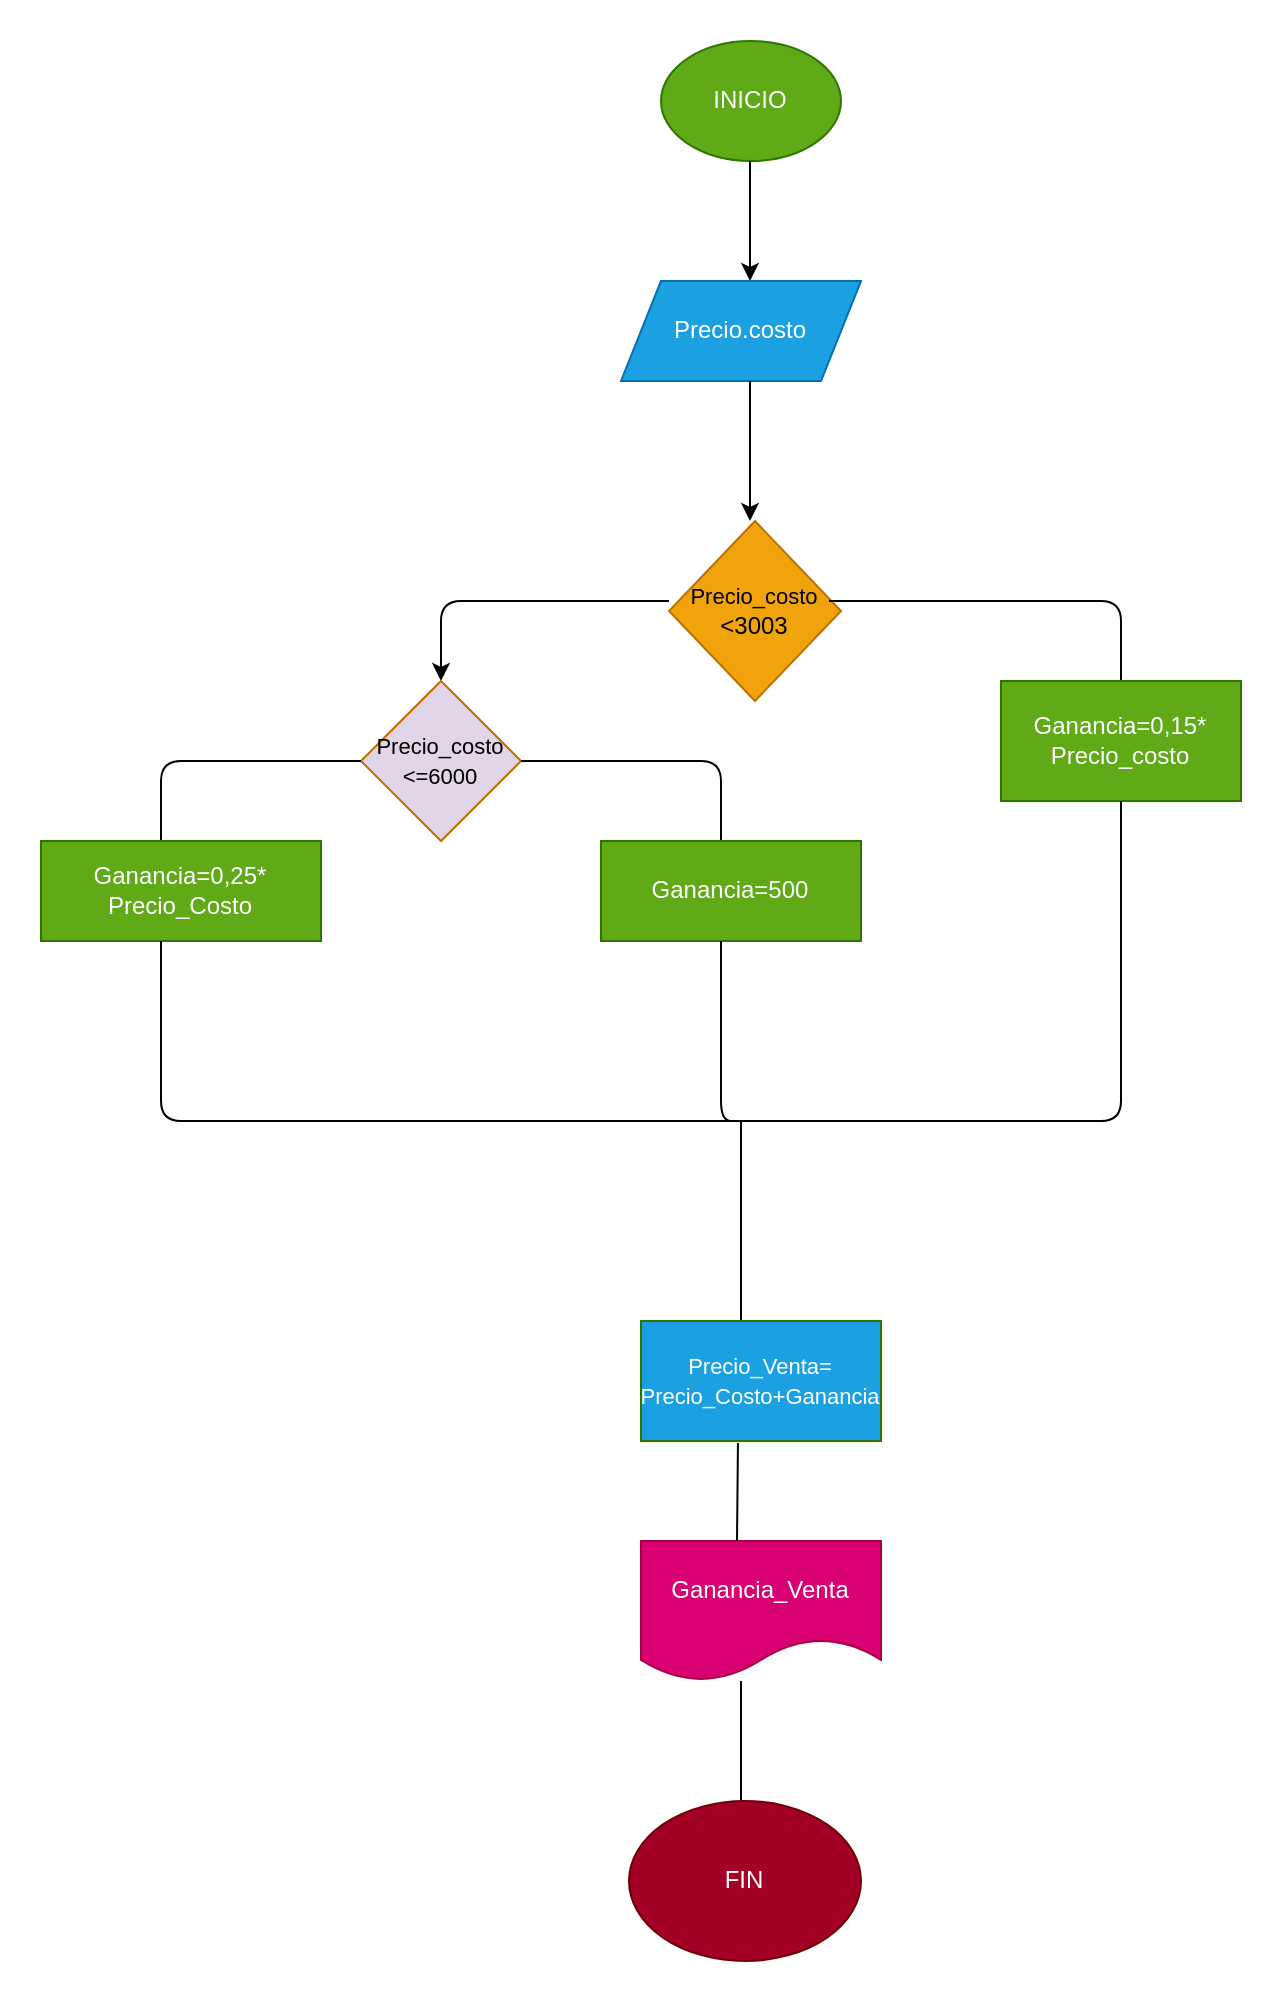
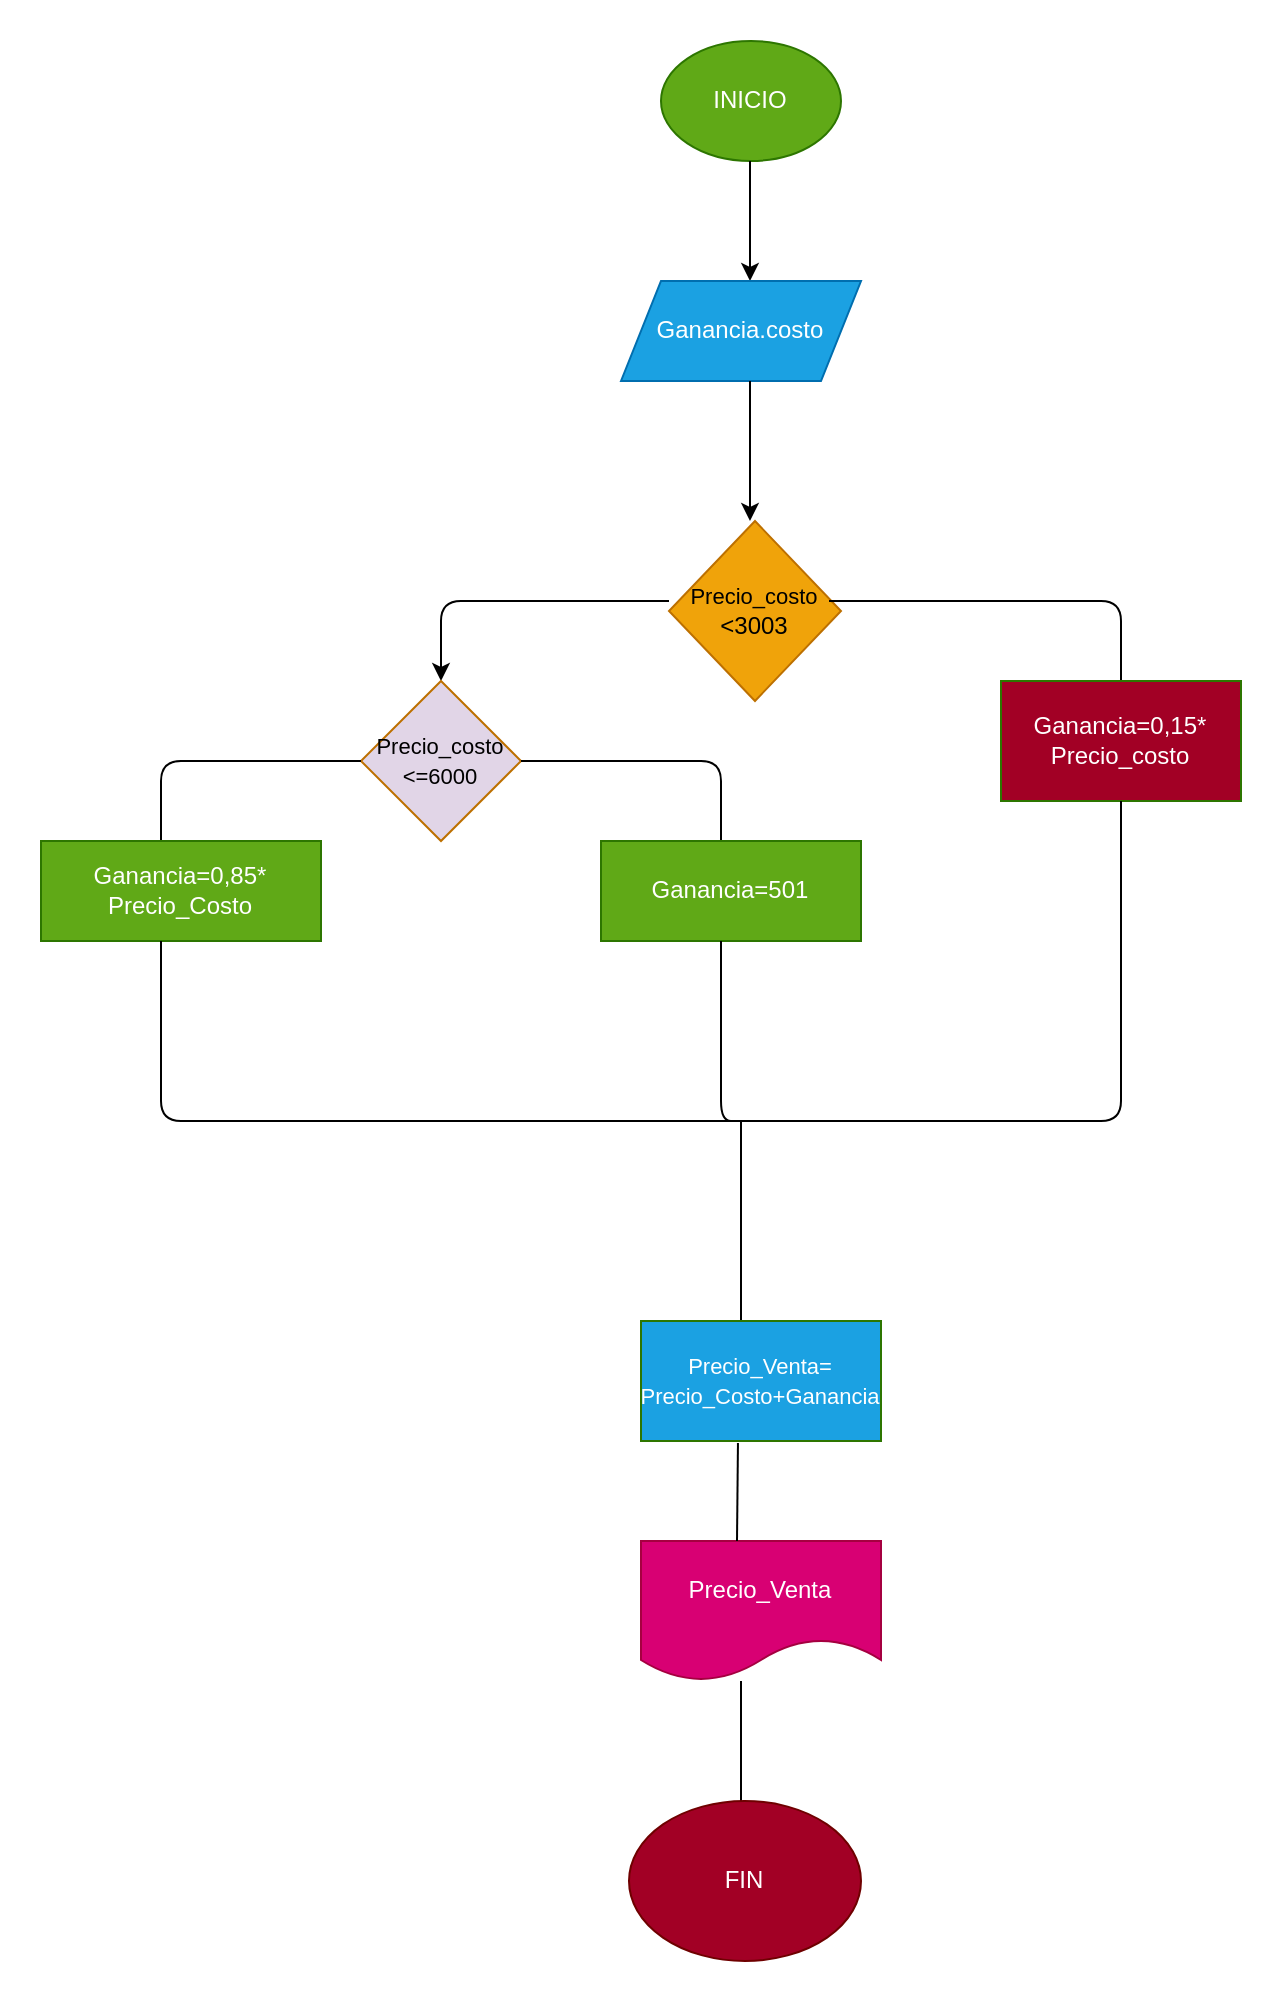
(741, 331) -> (741, 331)
(1121, 741) -> (1121, 741)
(181, 891) -> (181, 891)
(731, 891) -> (731, 891)
(761, 1591) -> (761, 1591)
